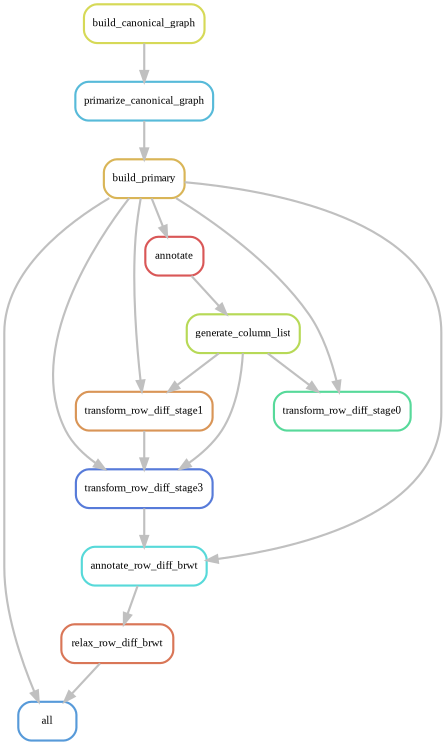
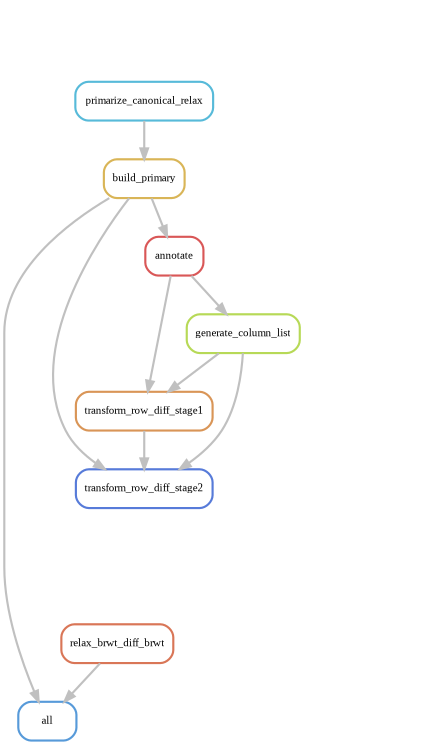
(144, 24) -> none
(144, 101) -> (144, 101)
(134, 289) -> (160, 328)
(342, 411) -> none
(144, 489) -> (144, 489)
(144, 566) -> none
(117, 644) -> (117, 644)
